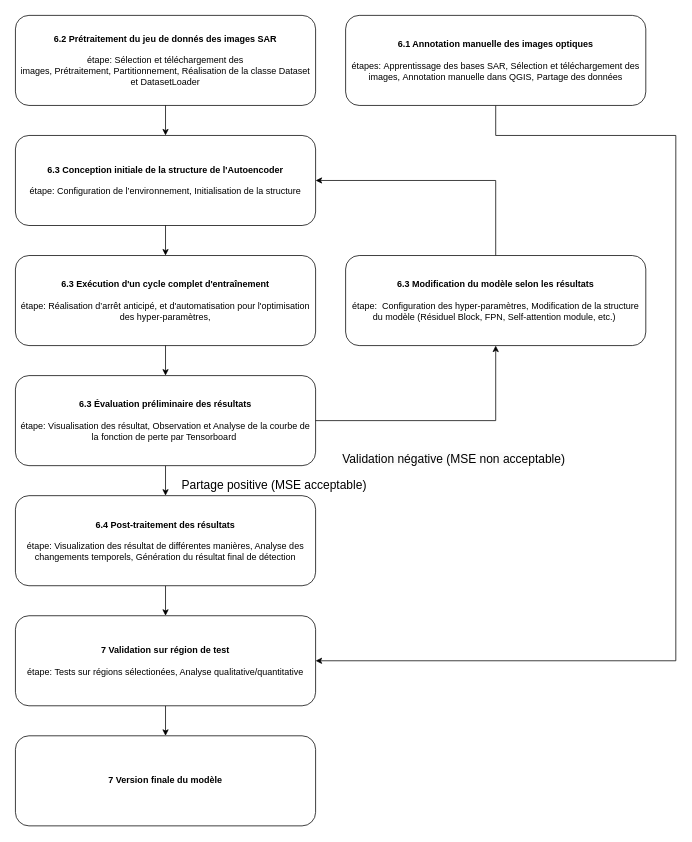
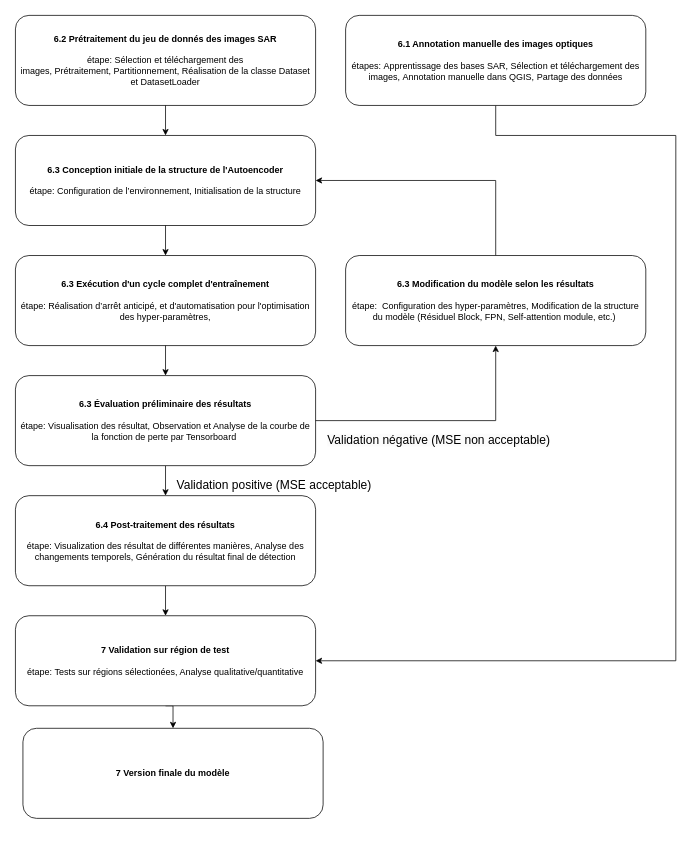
(459, 454) -> (444, 435)
(274, 484) -> (274, 484)
(165, 780) -> (173, 773)
